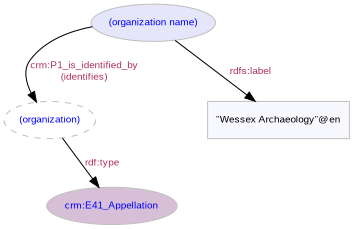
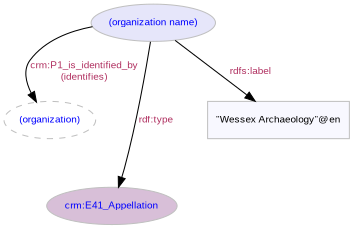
(78, 159) -> (138, 110)
